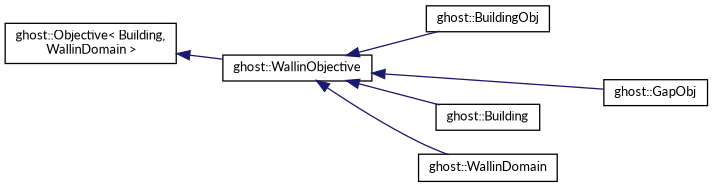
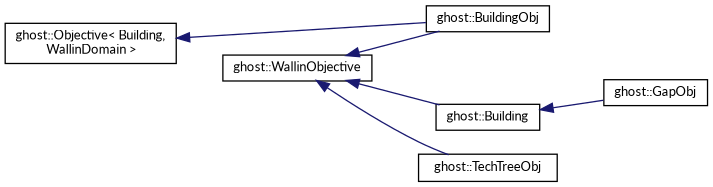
(206, 57) -> (308, 30)
(494, 82) -> (578, 104)
(488, 168) -> (488, 168)
